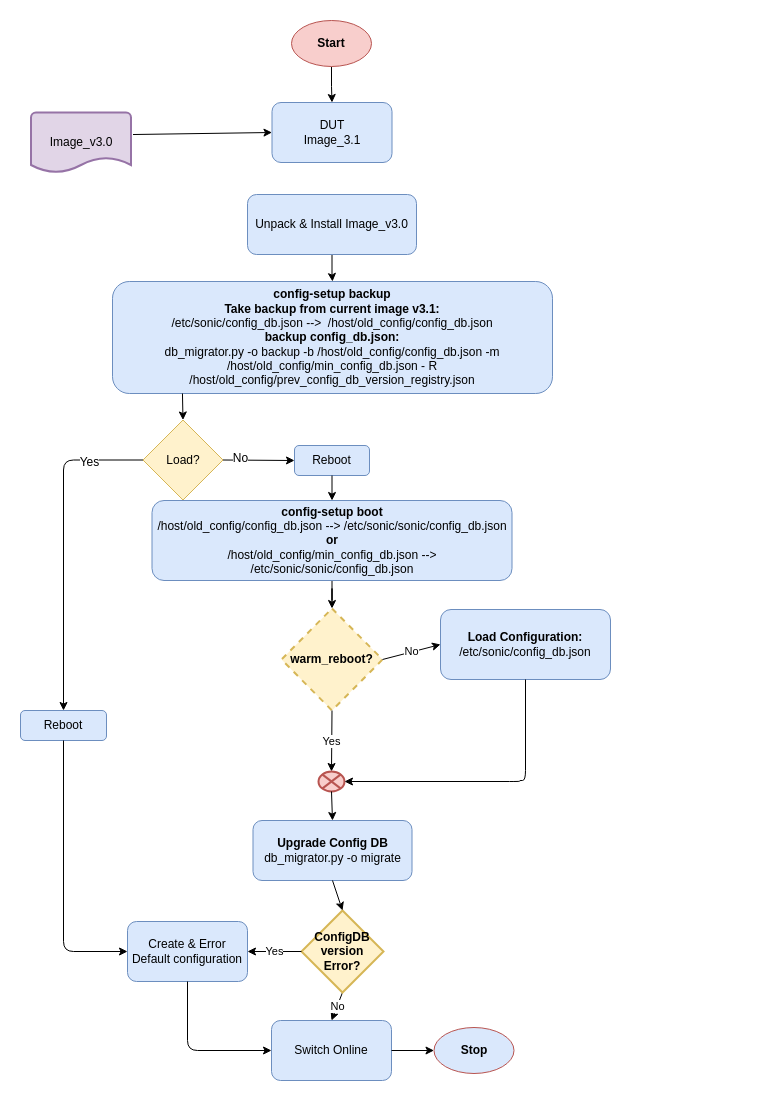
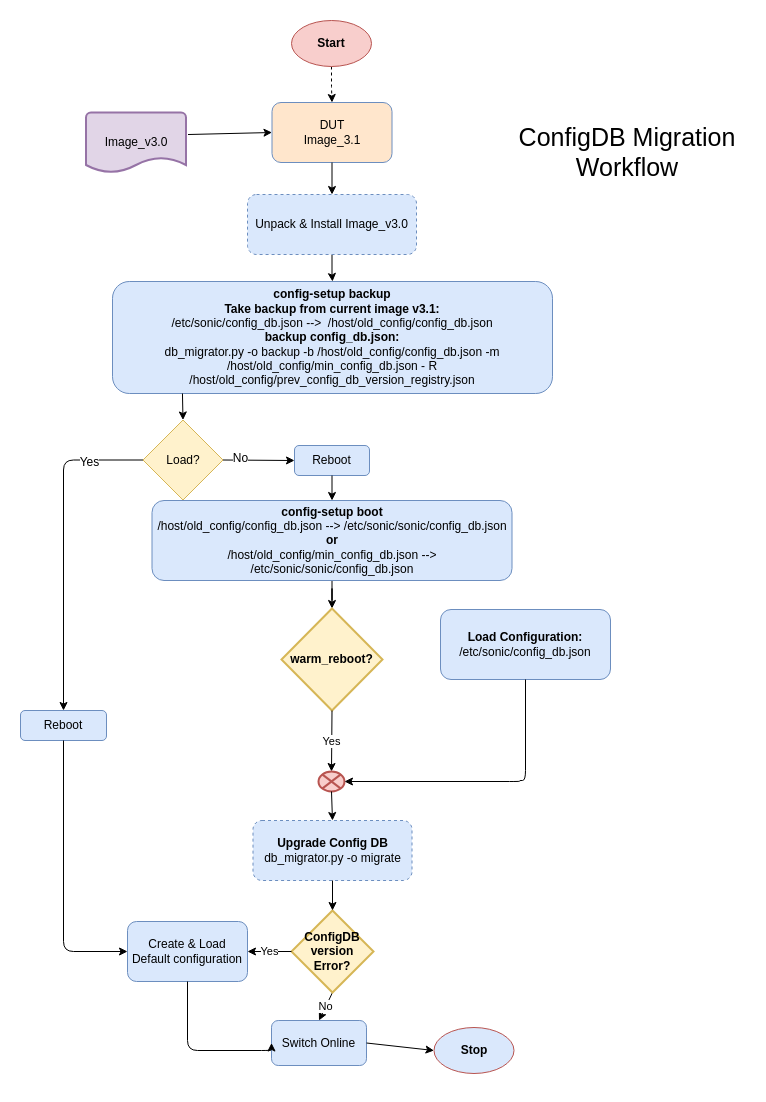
(332, 82) -> (332, 82)
(332, 133) -> (332, 133)
(81, 143) -> (136, 143)
none -> (628, 152)
none -> (332, 175)
(332, 225) -> (332, 225)
(408, 653) -> none
(332, 660) -> (332, 660)
(333, 851) -> (333, 851)
(188, 952) -> (188, 952)
(343, 952) -> (333, 952)
(332, 1051) -> (319, 1043)
